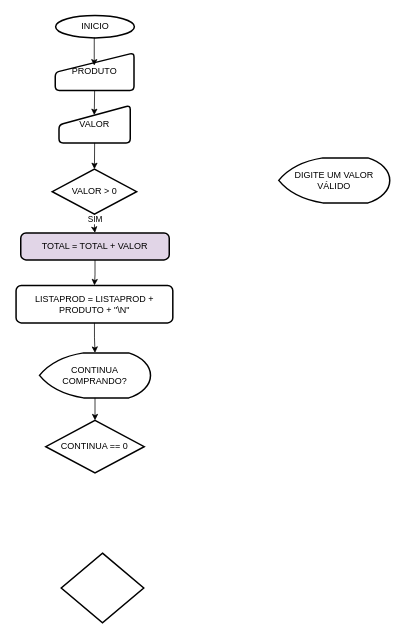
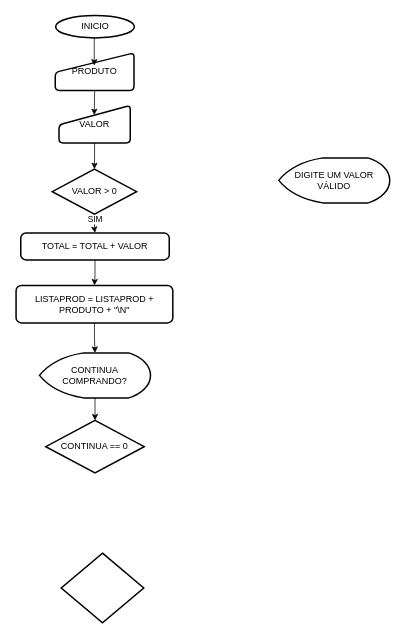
(95, 246) -> (95, 246)
